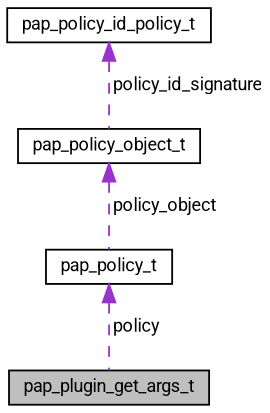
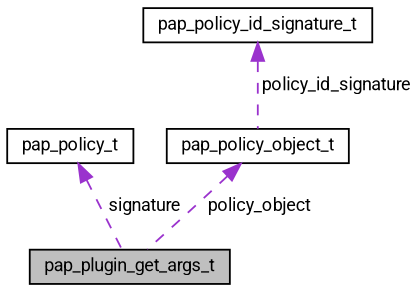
(109, 25) -> (258, 25)
(109, 216) -> (188, 213)
(134, 327) -> (143, 206)
